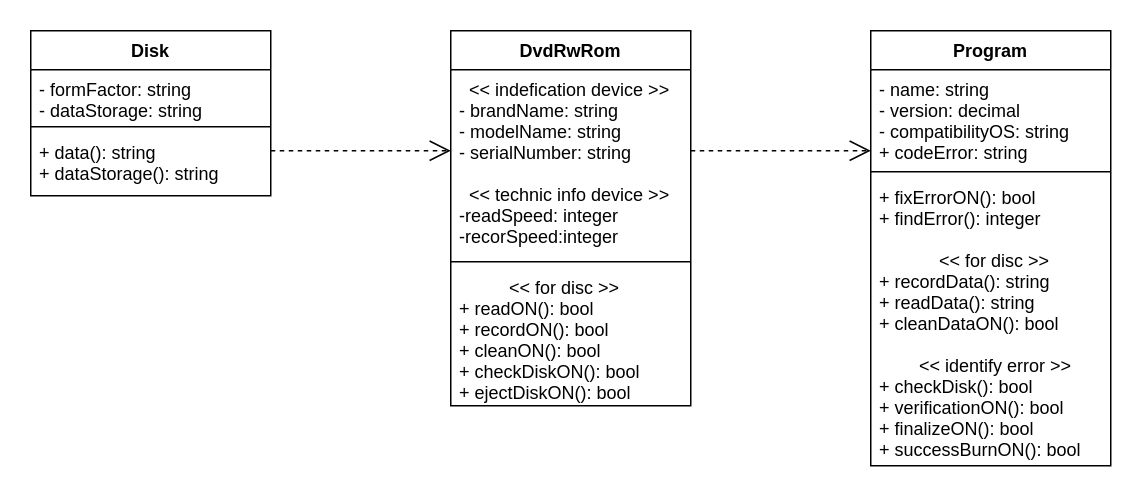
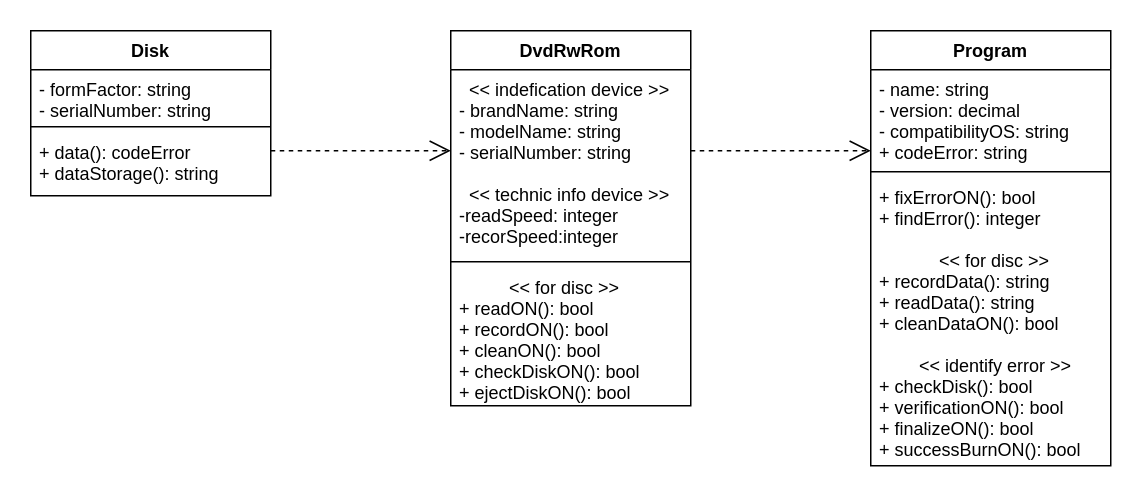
(130, 90) -> (130, 90)
(110, 153) -> (128, 153)
